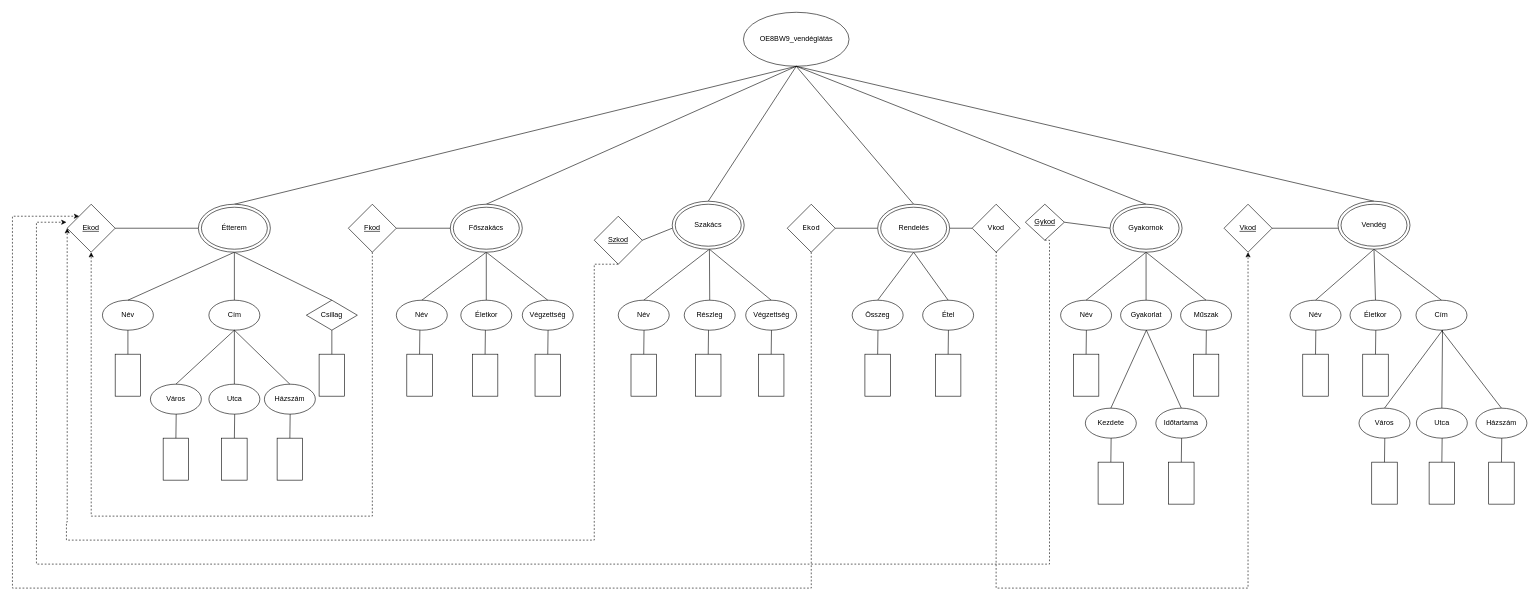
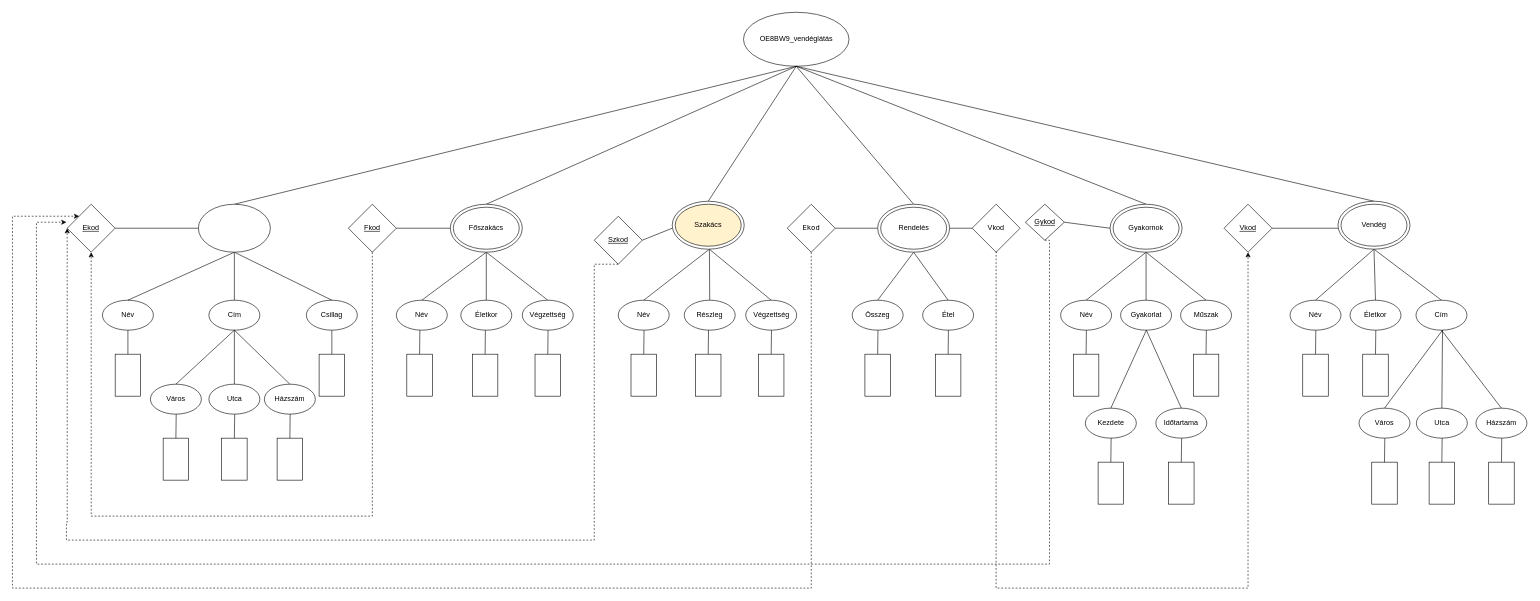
(708, 225) -> (708, 225)
(234, 228) -> none
(332, 315) -> (332, 315)
